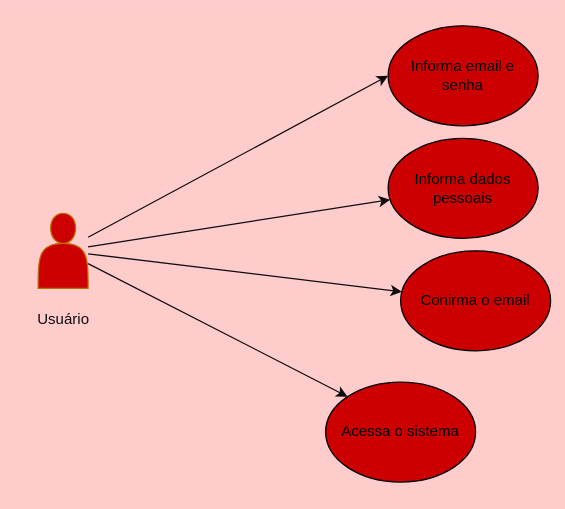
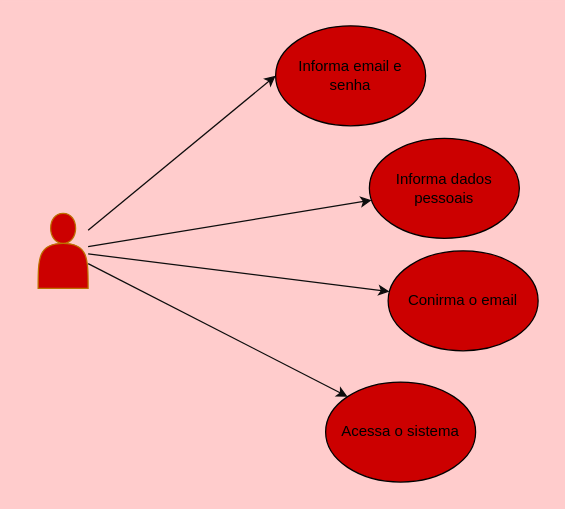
(463, 76) -> (351, 76)
(463, 188) -> (444, 188)
(476, 301) -> (463, 301)
(63, 319) -> none
